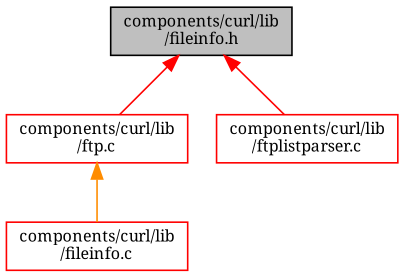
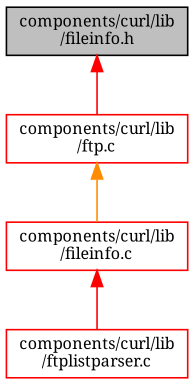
(260, 91) -> (97, 308)
